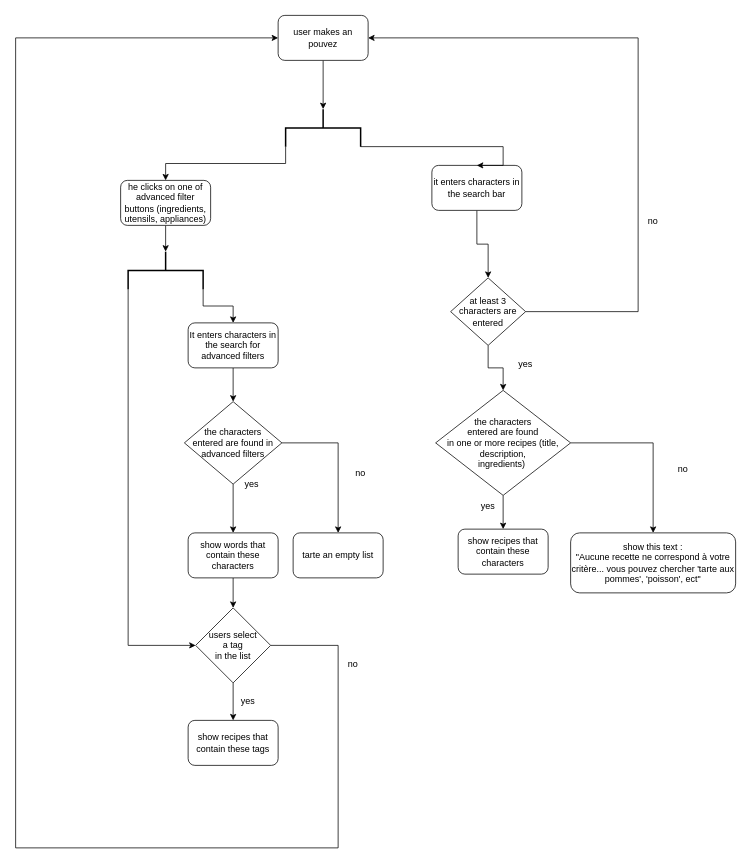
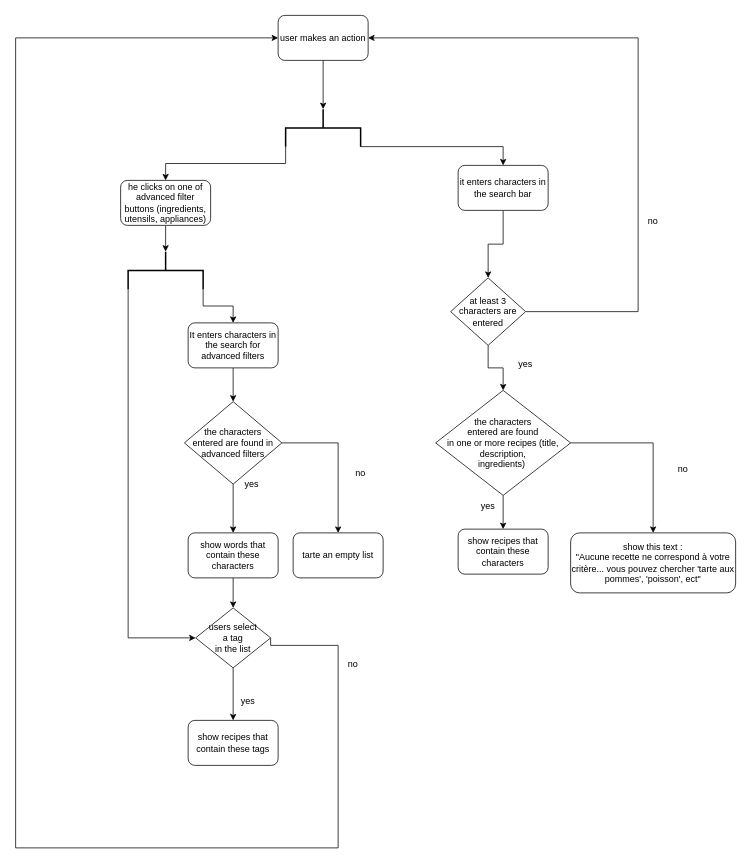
(323, 38) -> (323, 38)
(477, 188) -> (503, 188)
(233, 645) -> (233, 638)
